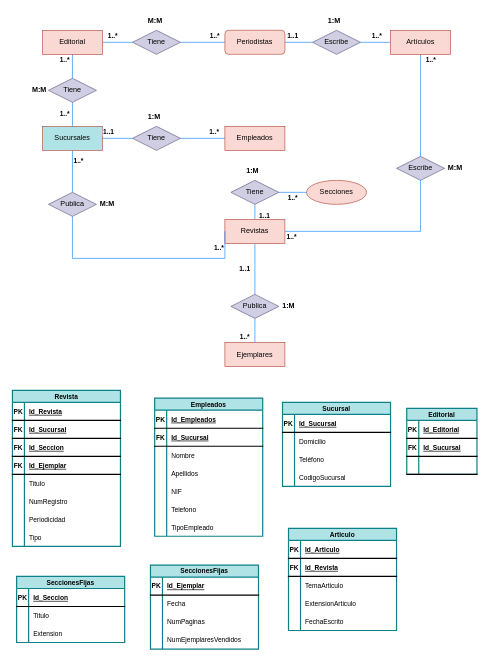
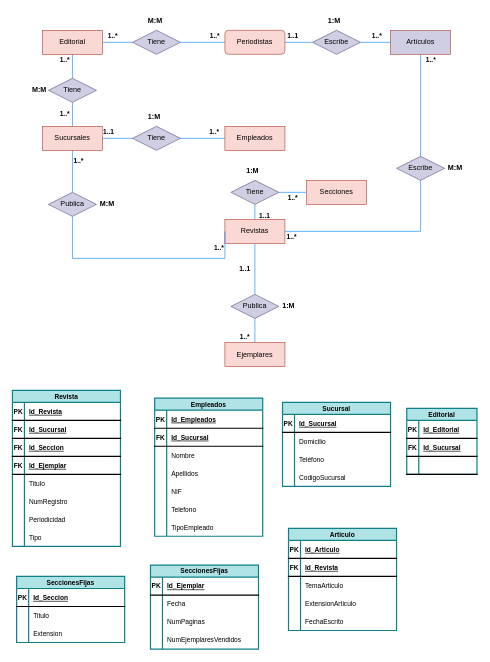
(420, 42) -> (420, 42)
(72, 138) -> (72, 138)
(336, 192) -> (336, 192)
